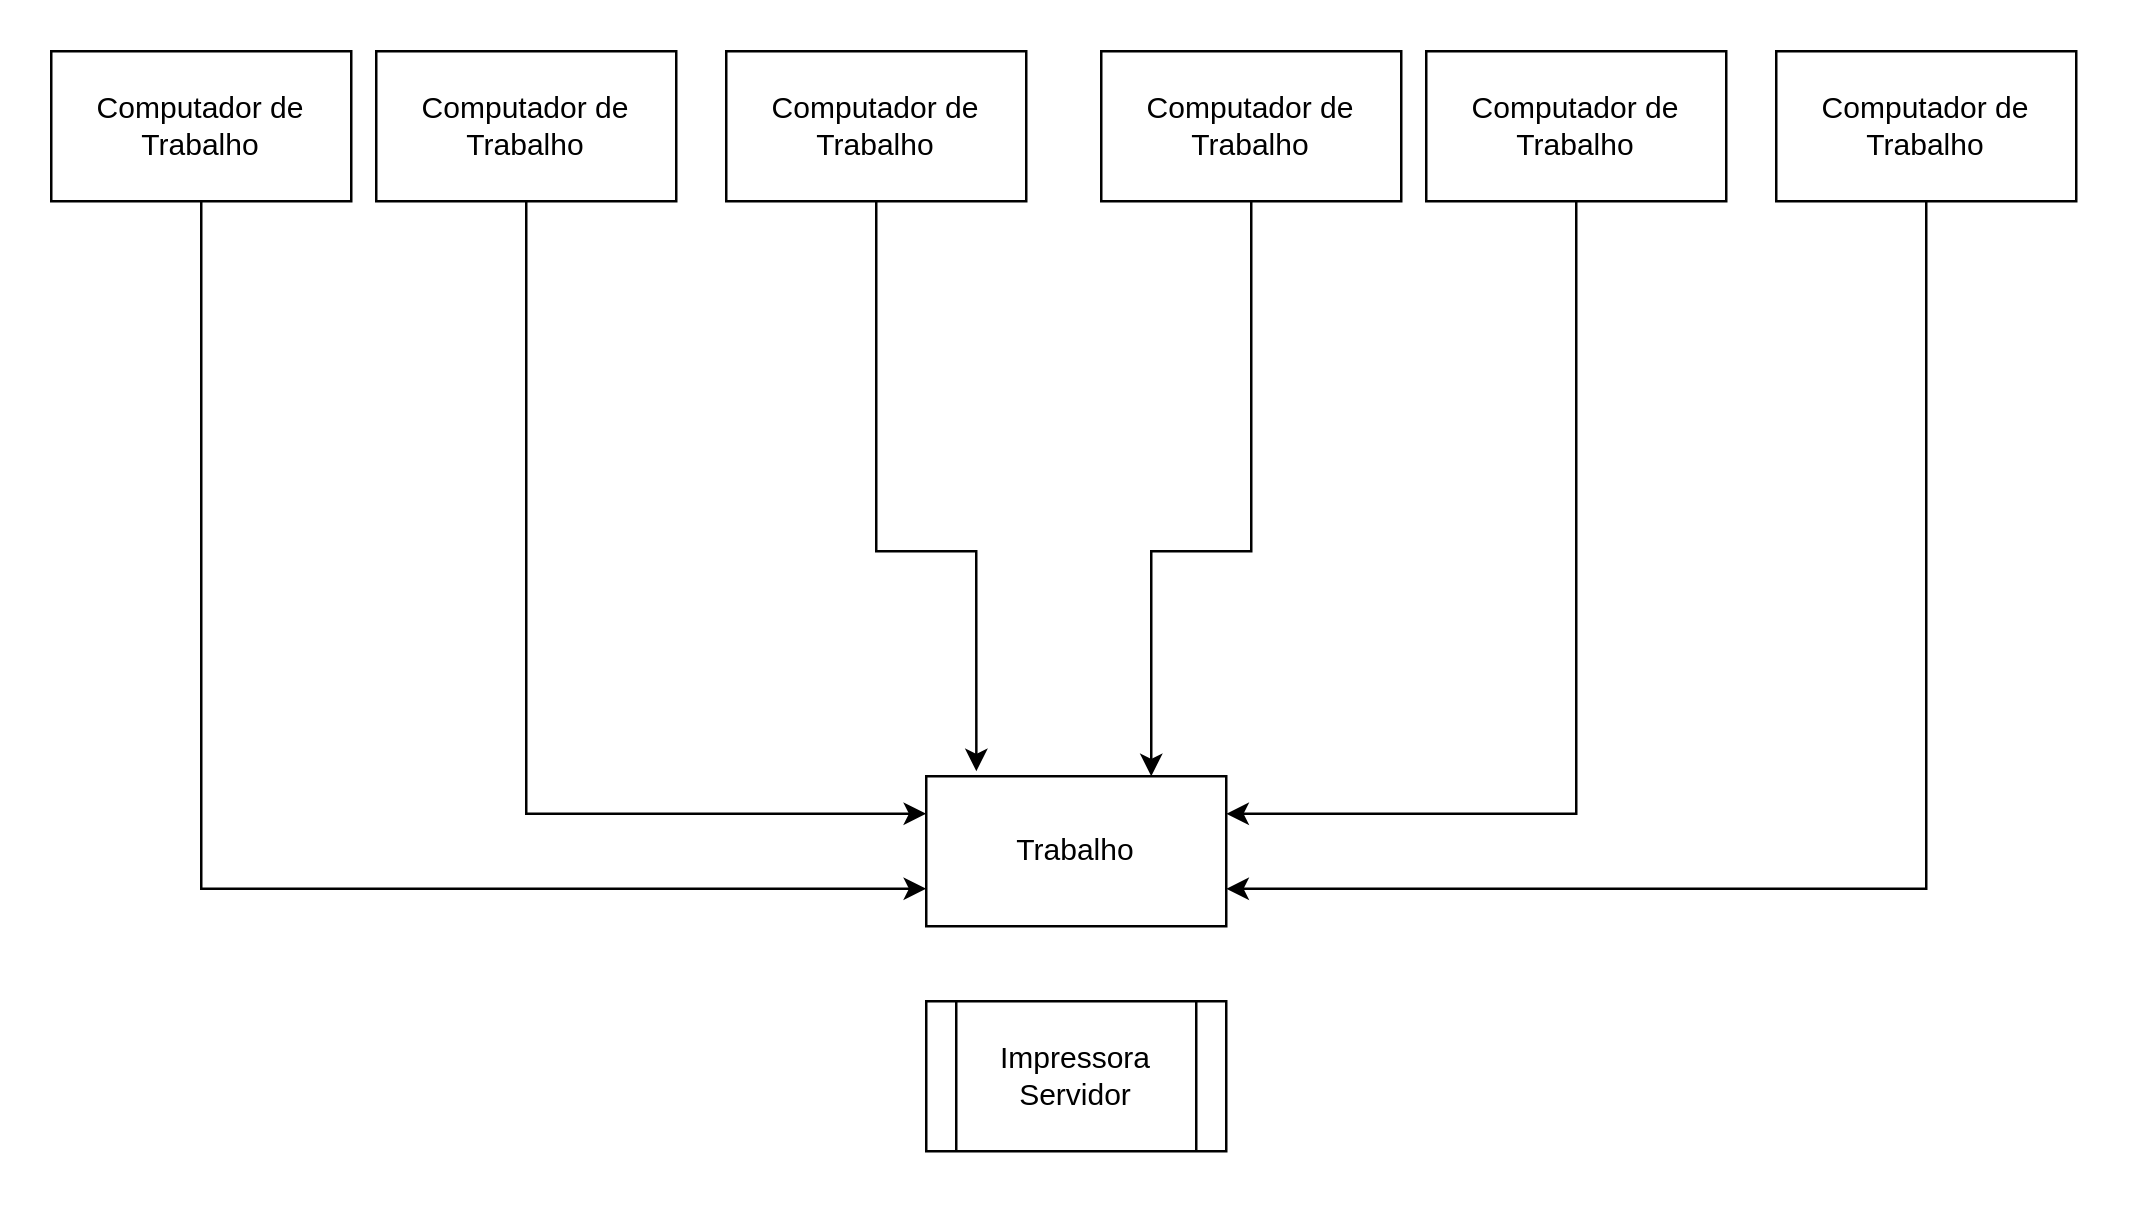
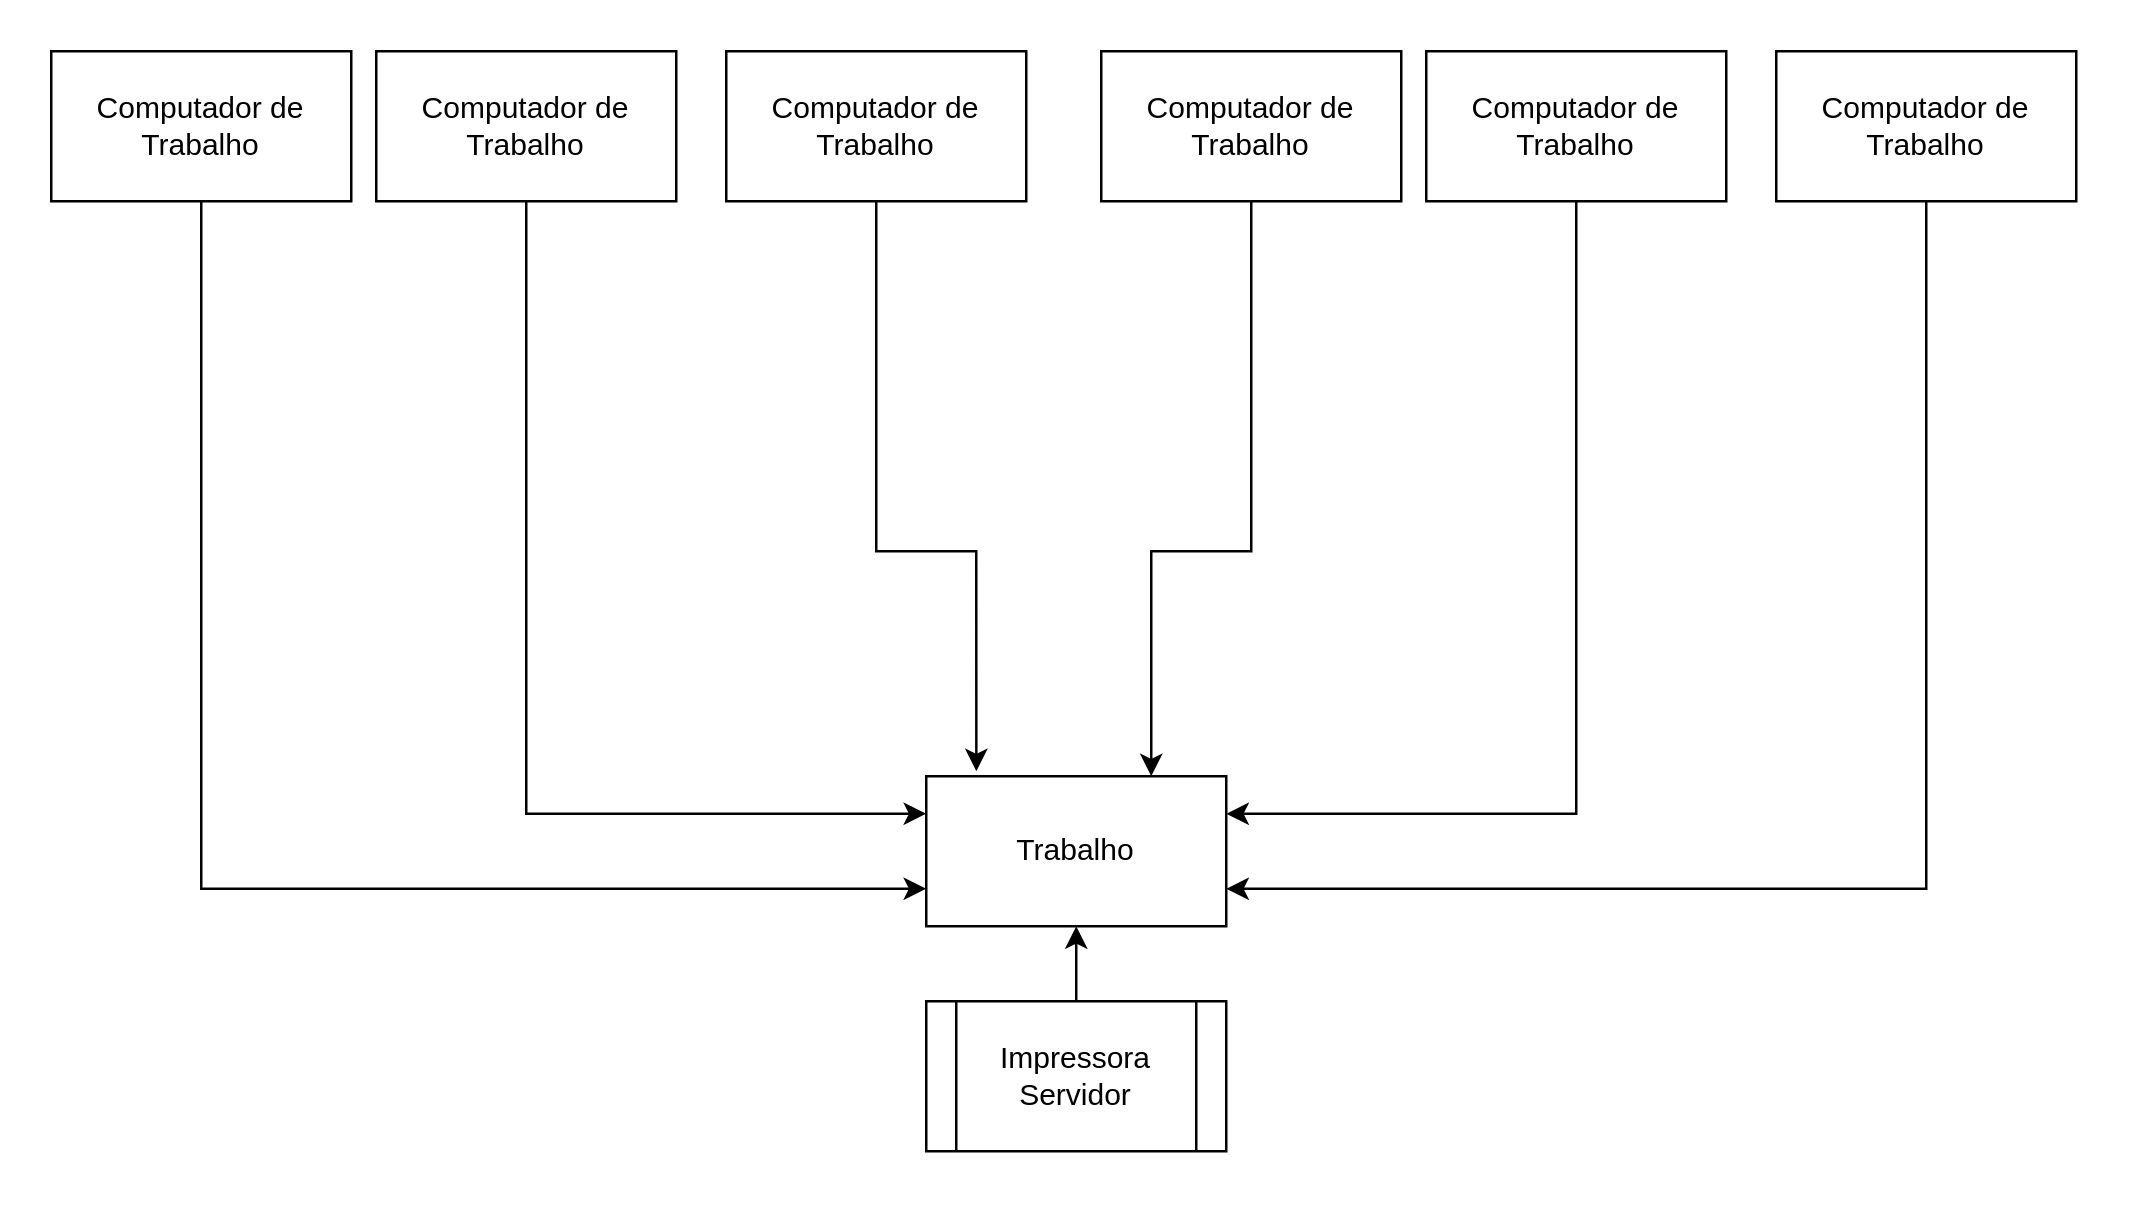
none -> (1076, 972)
